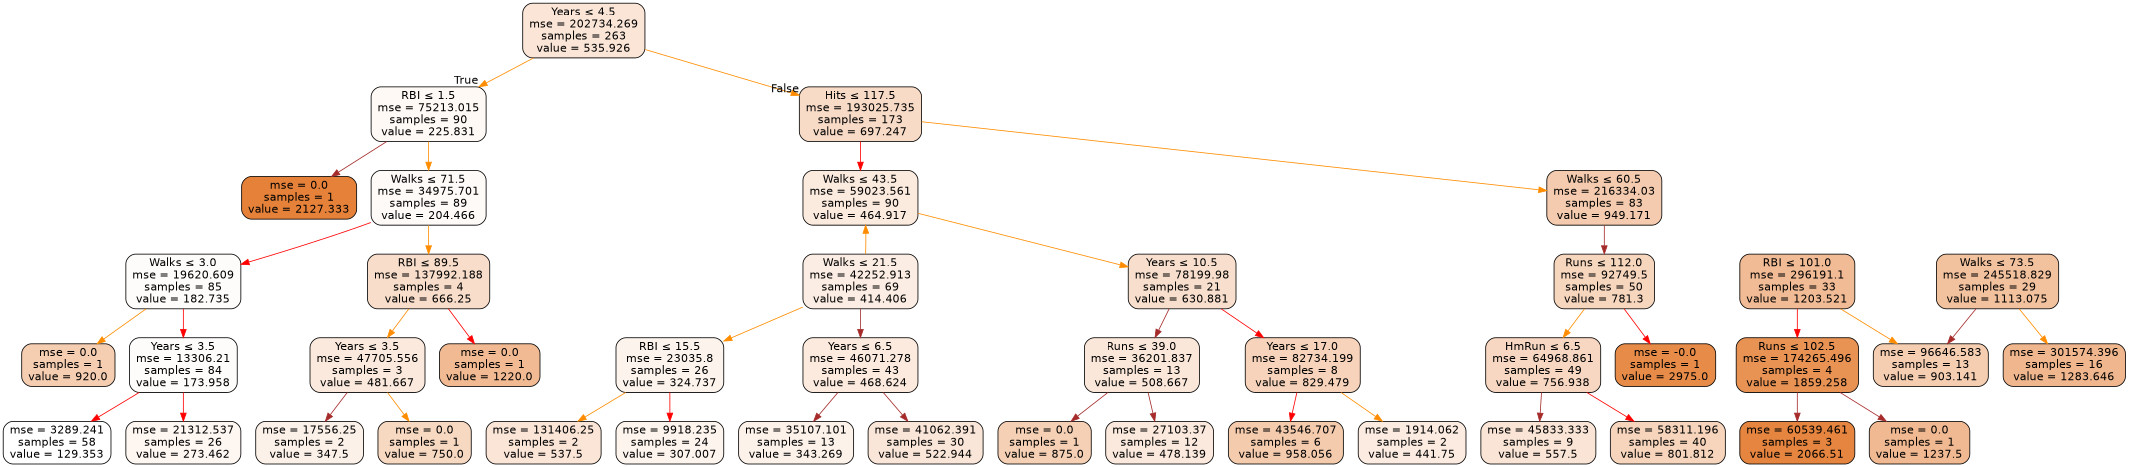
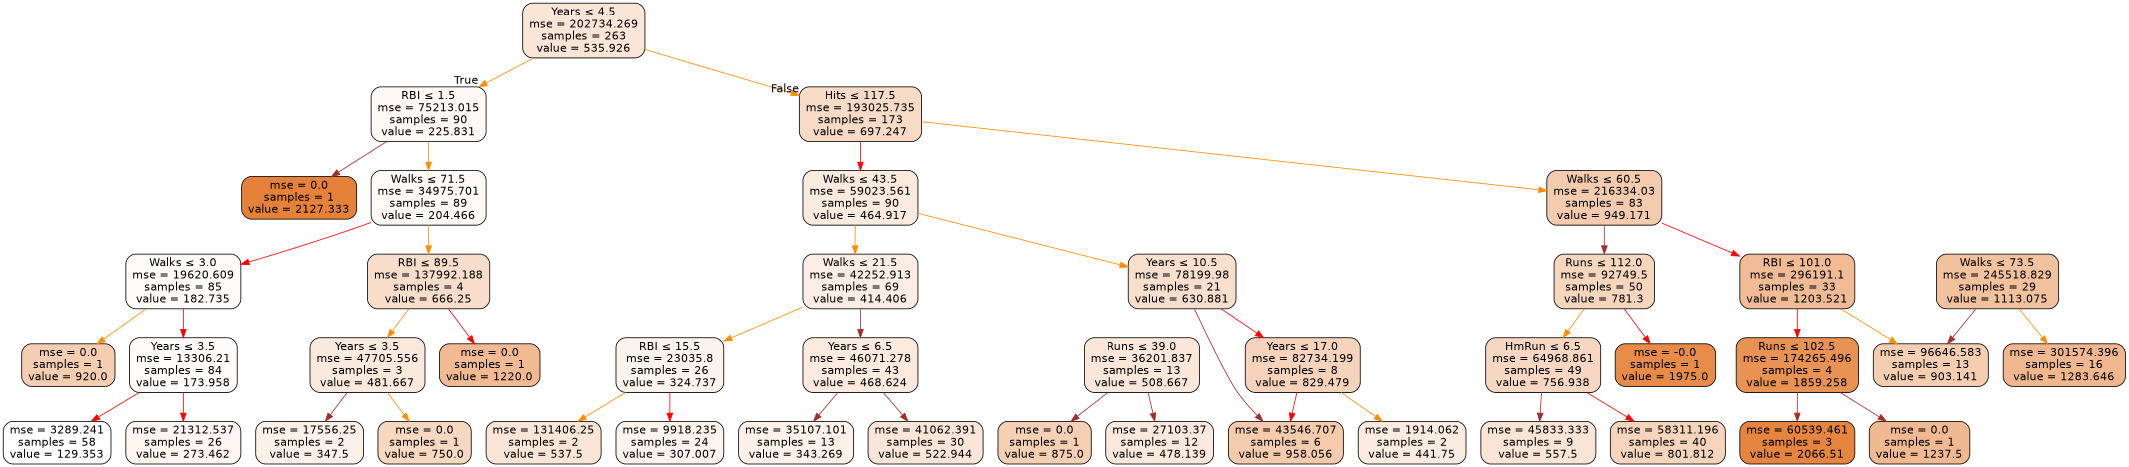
none -> (1697, 238)
(866, 244) -> (855, 235)
(1164, 320) -> (1222, 365)
(1665, 377) -> (1665, 377)
